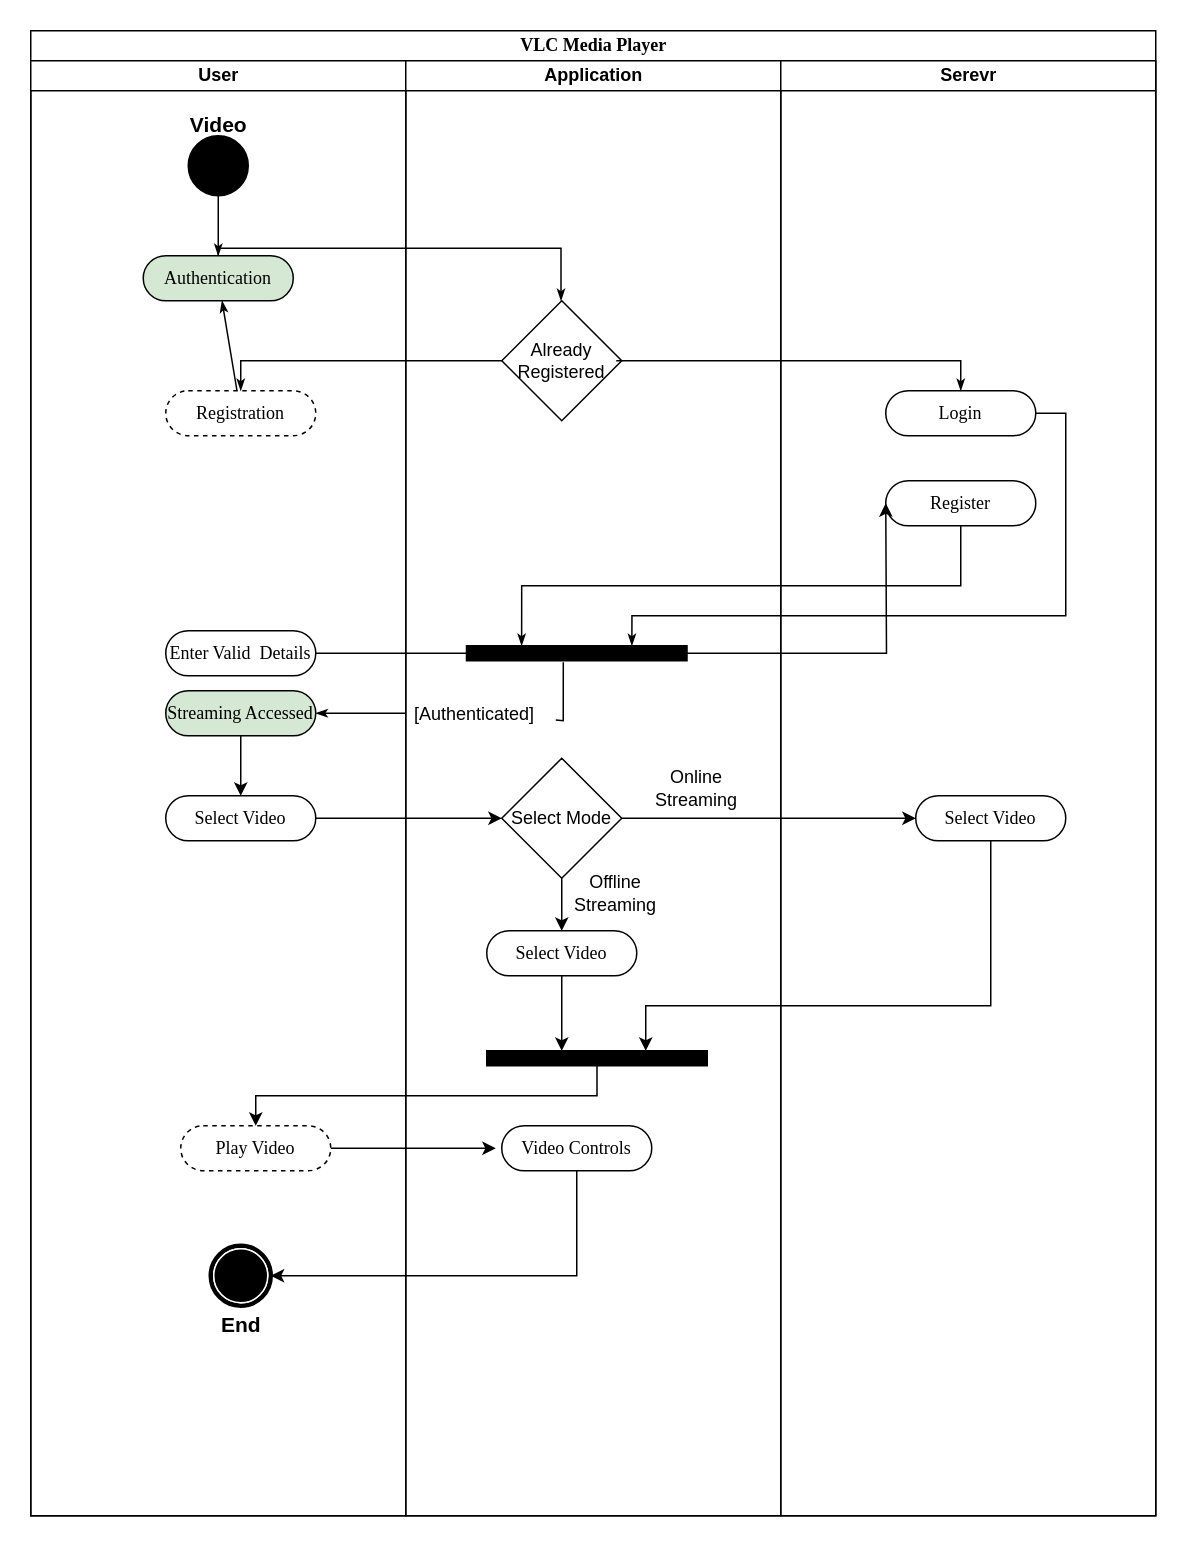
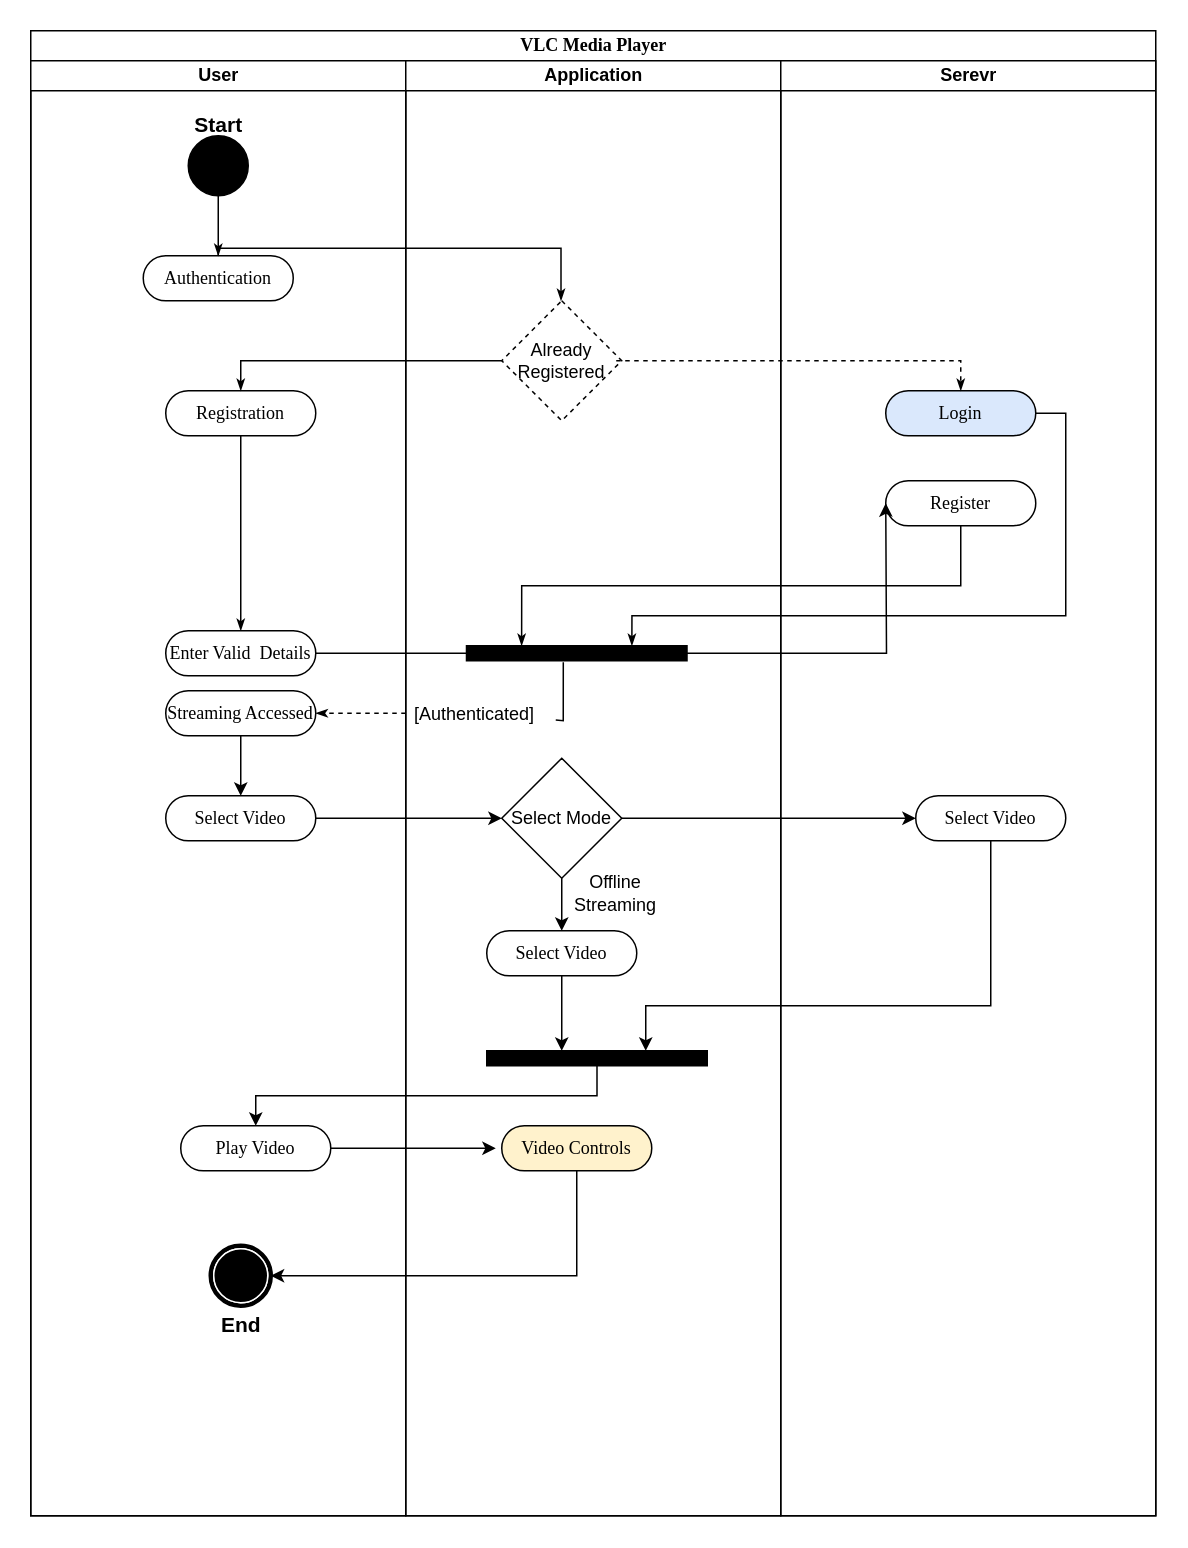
(219, 121) -> (219, 121)
(218, 278) -> (218, 278)
(230, 350) -> (241, 529)
(562, 361) -> (562, 361)
(797, 361) -> (797, 361)
(241, 413) -> (241, 413)
(961, 413) -> (961, 413)
(241, 713) -> (241, 713)
(364, 713) -> (364, 713)
(697, 788) -> none
(256, 1148) -> (256, 1148)
(577, 1148) -> (577, 1148)
